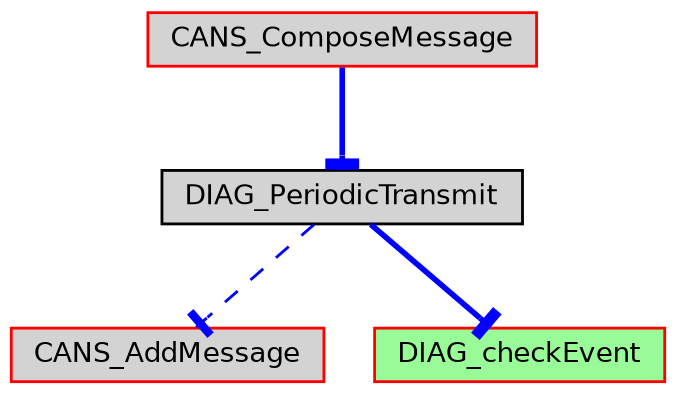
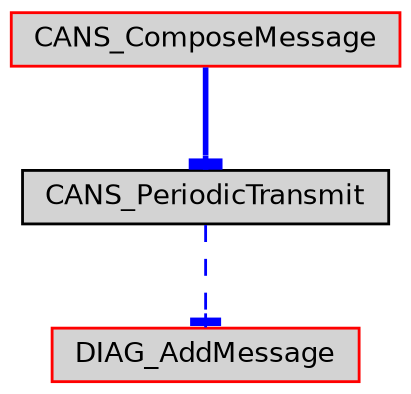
(342, 197) -> (206, 197)
(168, 355) -> (206, 355)
(520, 355) -> none
